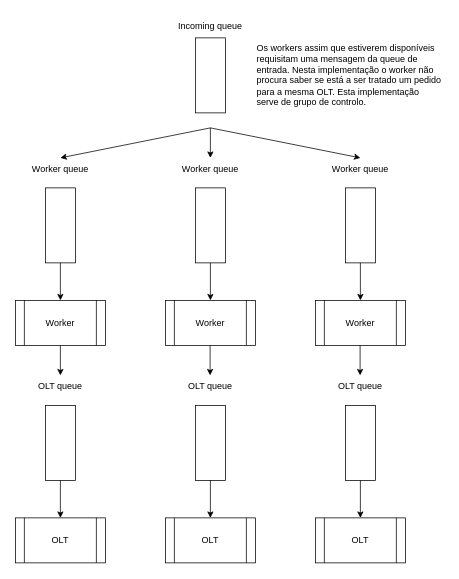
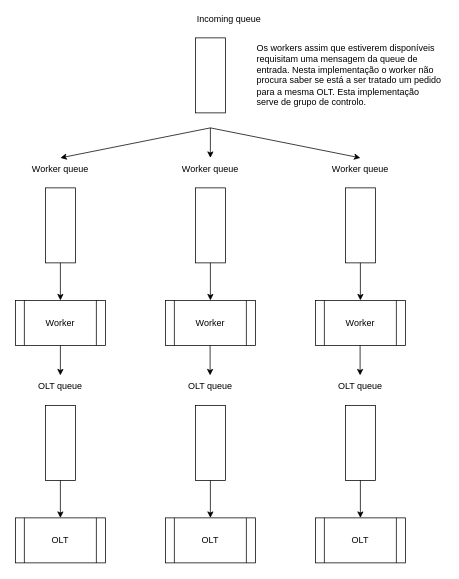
(210, 27) -> (229, 19)
